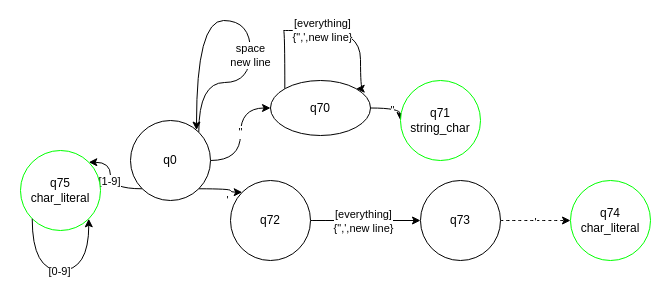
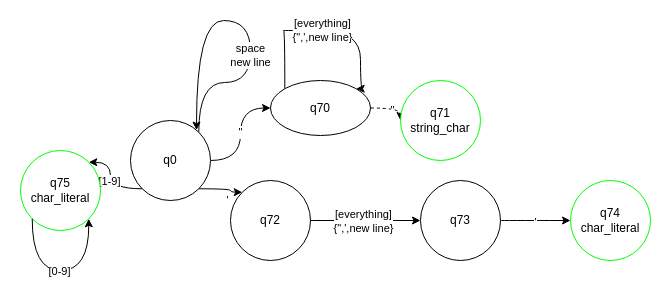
(386, 109) -> (386, 109)
(532, 221) -> (532, 221)
